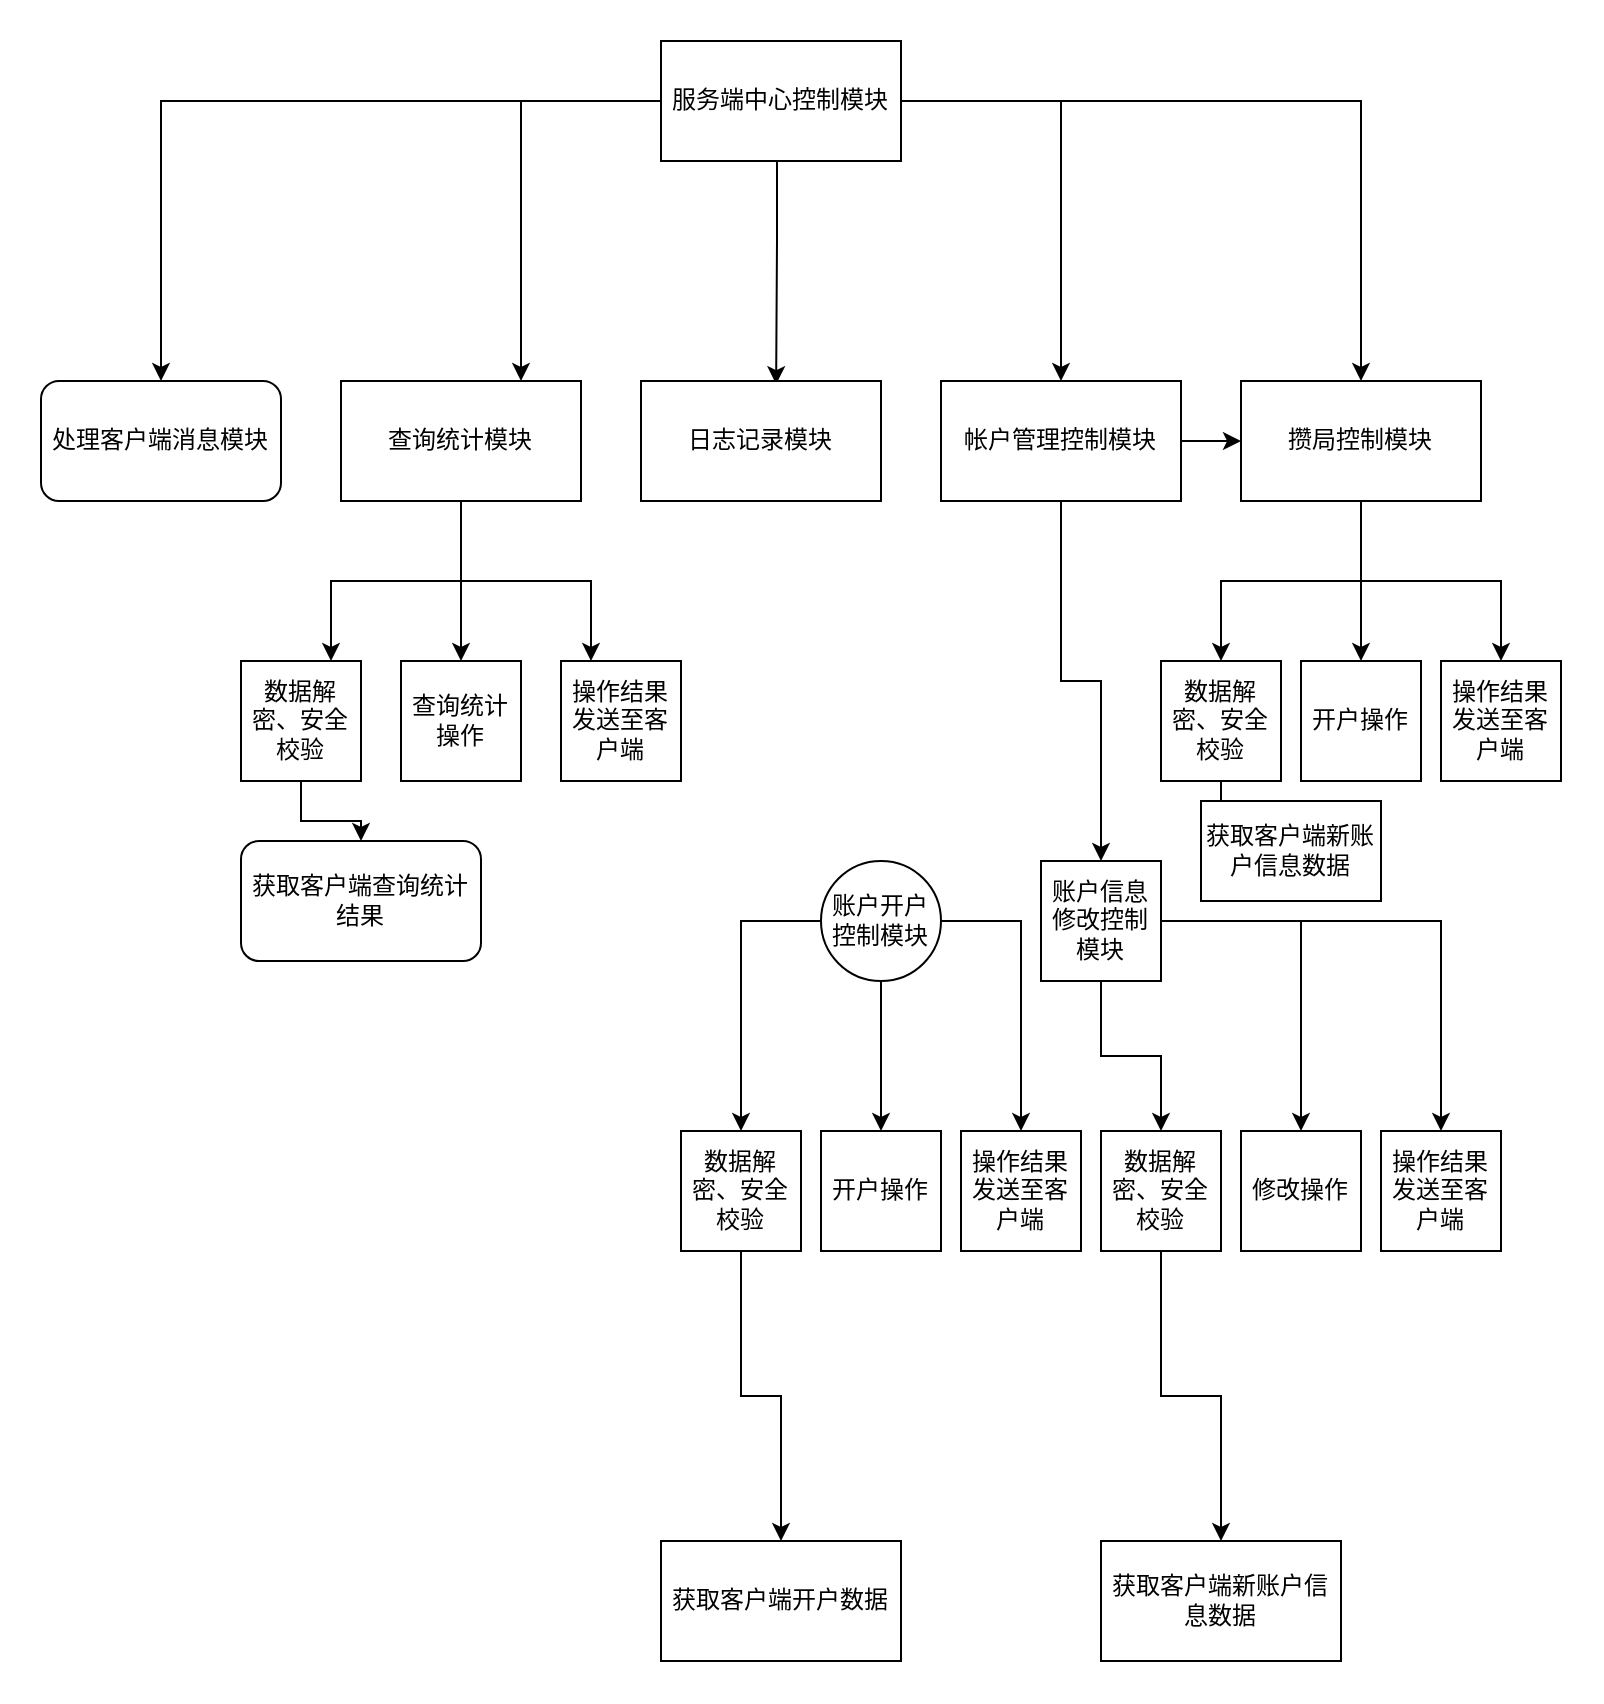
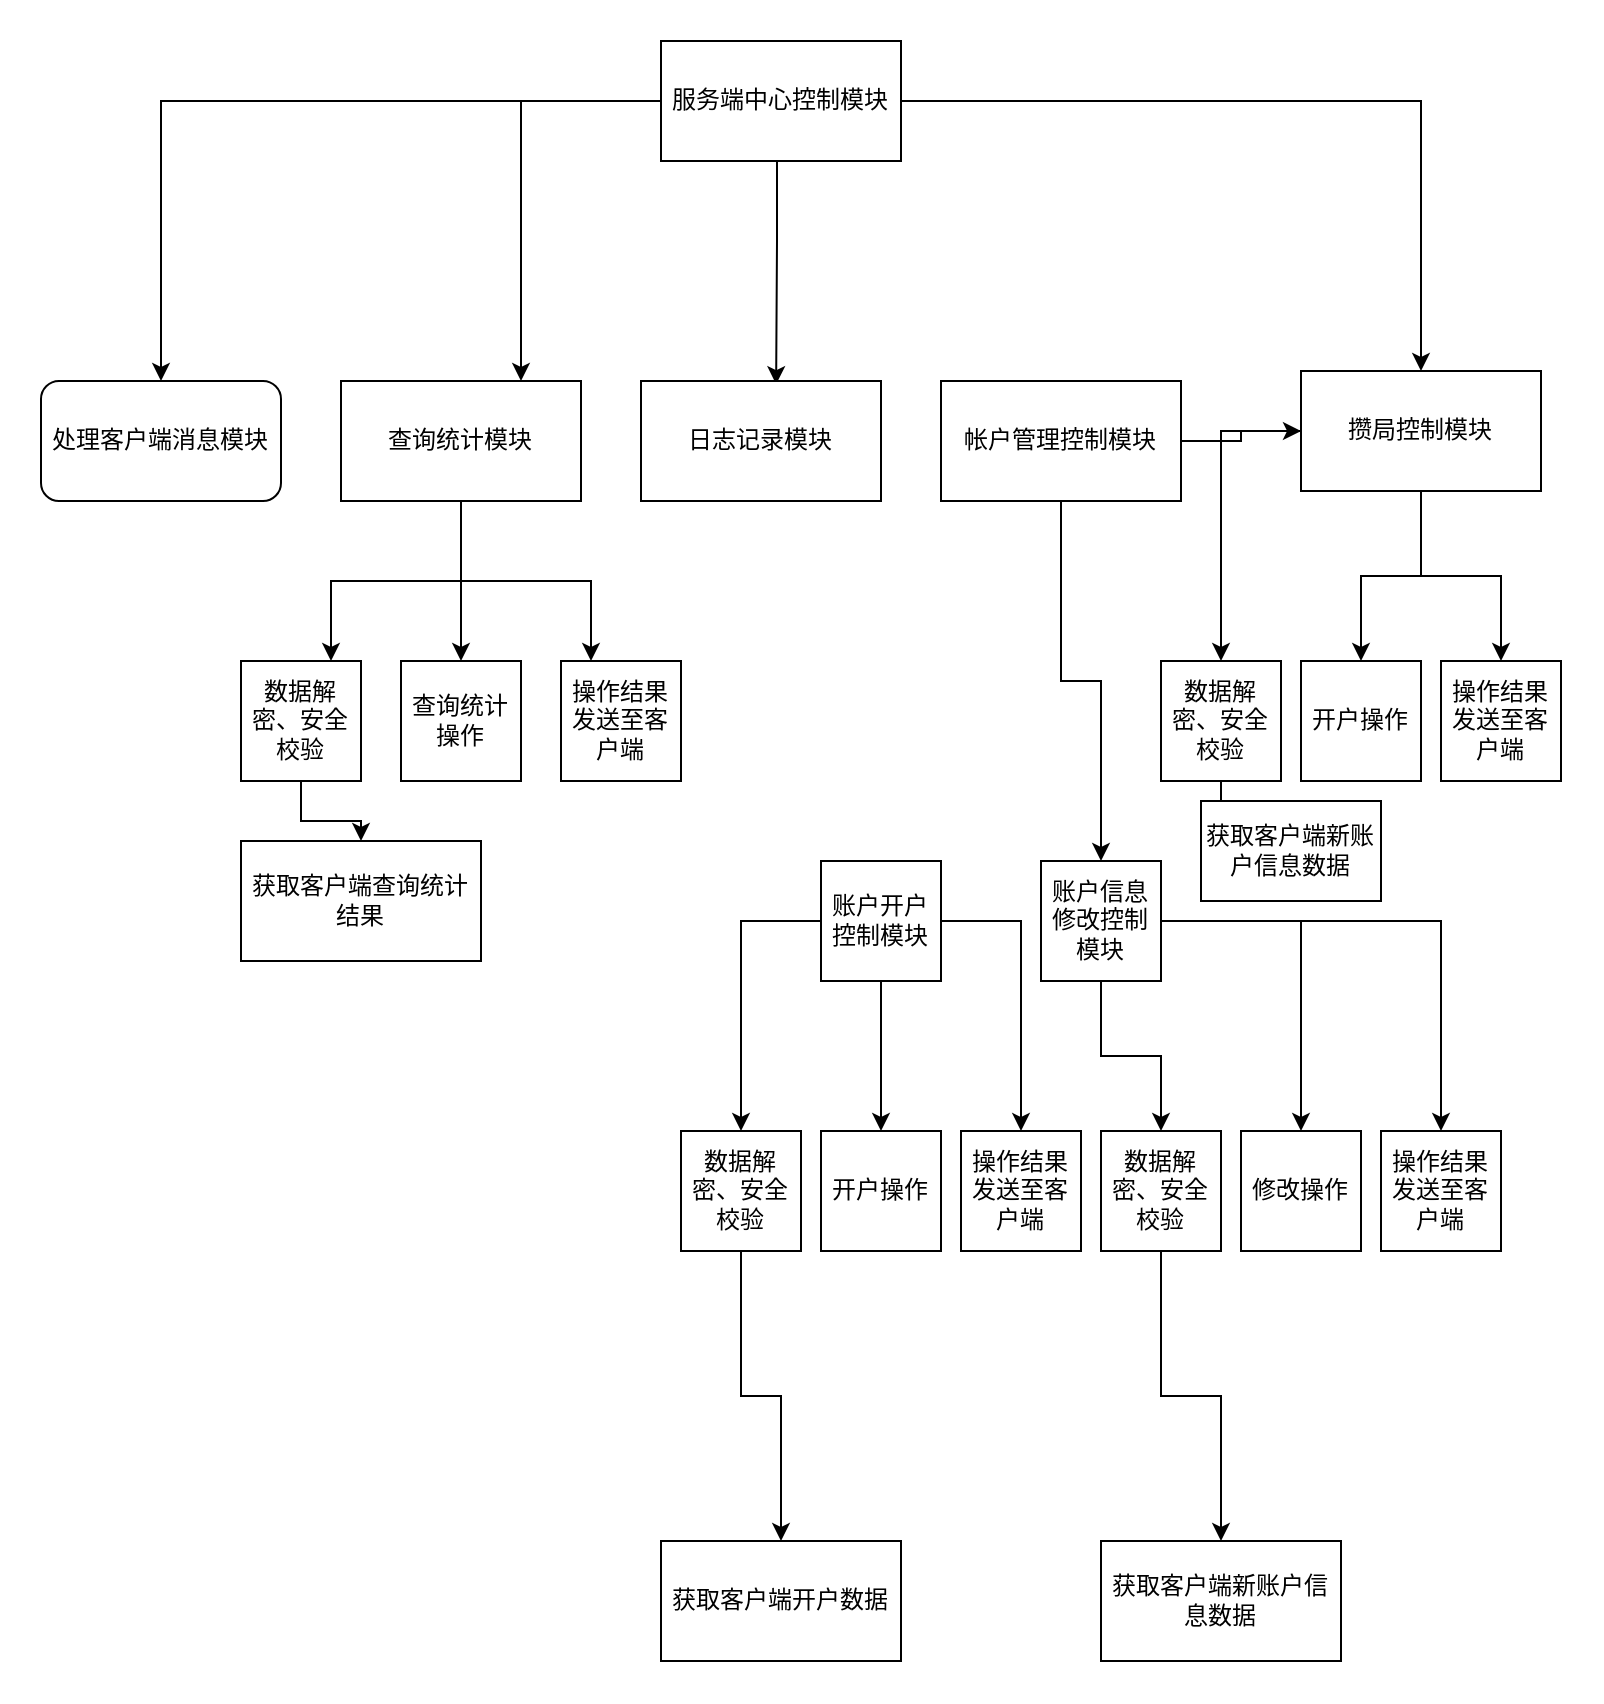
(1061, 236) -> none
(1361, 441) -> (1421, 431)
(361, 901) -> (361, 901)
(881, 921) -> (881, 921)
